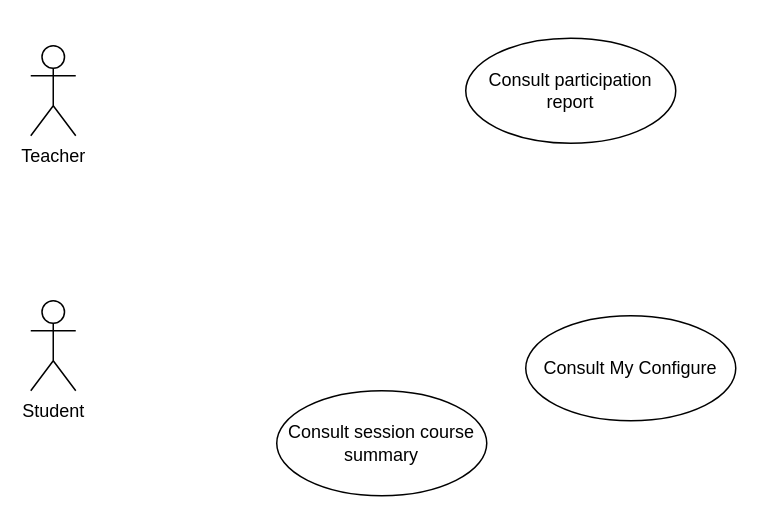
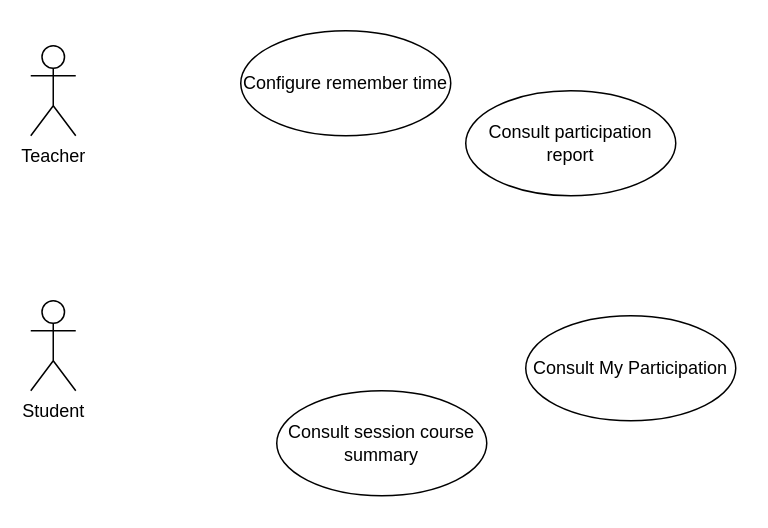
none -> (346, 83)
(571, 91) -> (571, 143)
(631, 368) -> (631, 368)
